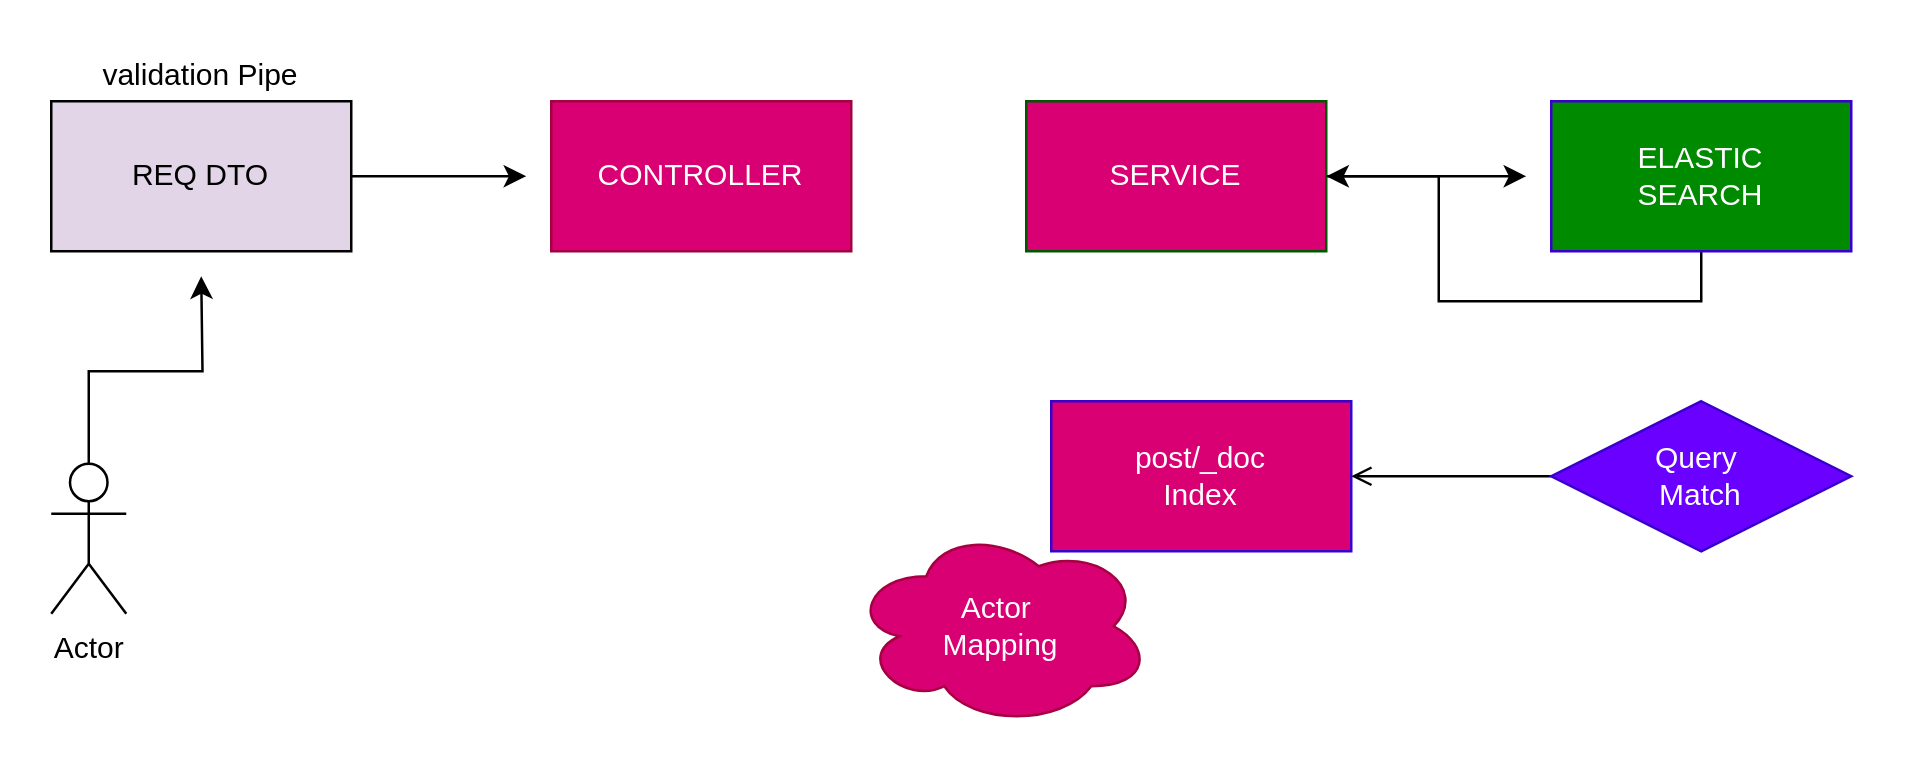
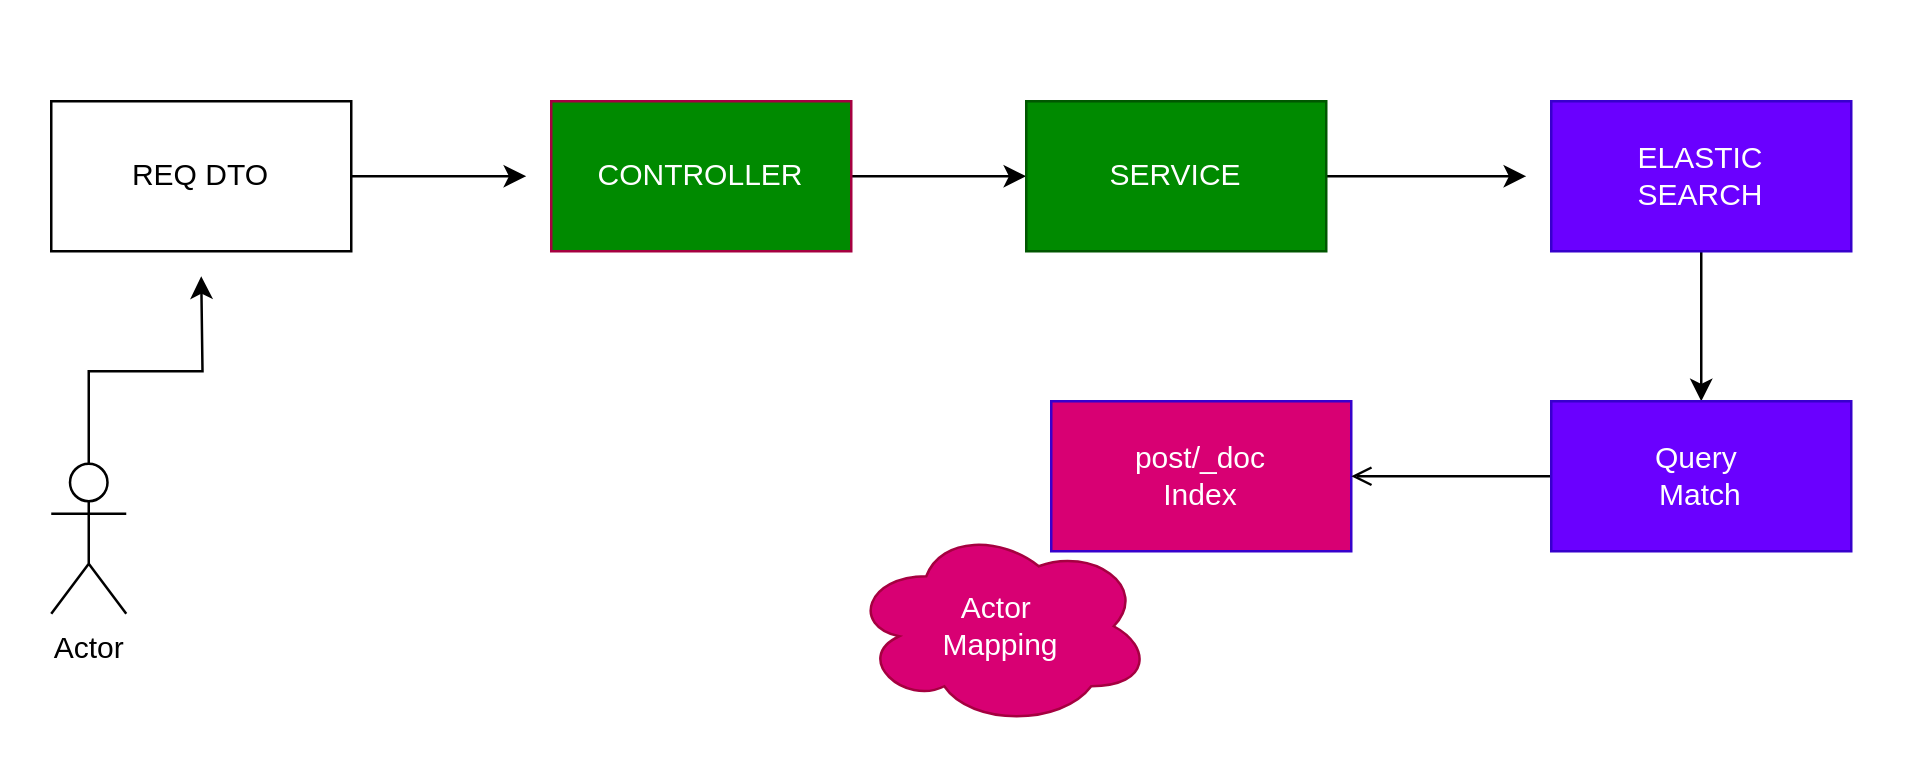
(201, 76) -> none
(201, 176) -> (201, 176)
(701, 176) -> (701, 176)
none -> (930, 176)
(1176, 176) -> (1176, 176)
(1701, 176) -> (1701, 176)
(1512, 301) -> (1701, 341)
(1701, 476) -> (1701, 476)
